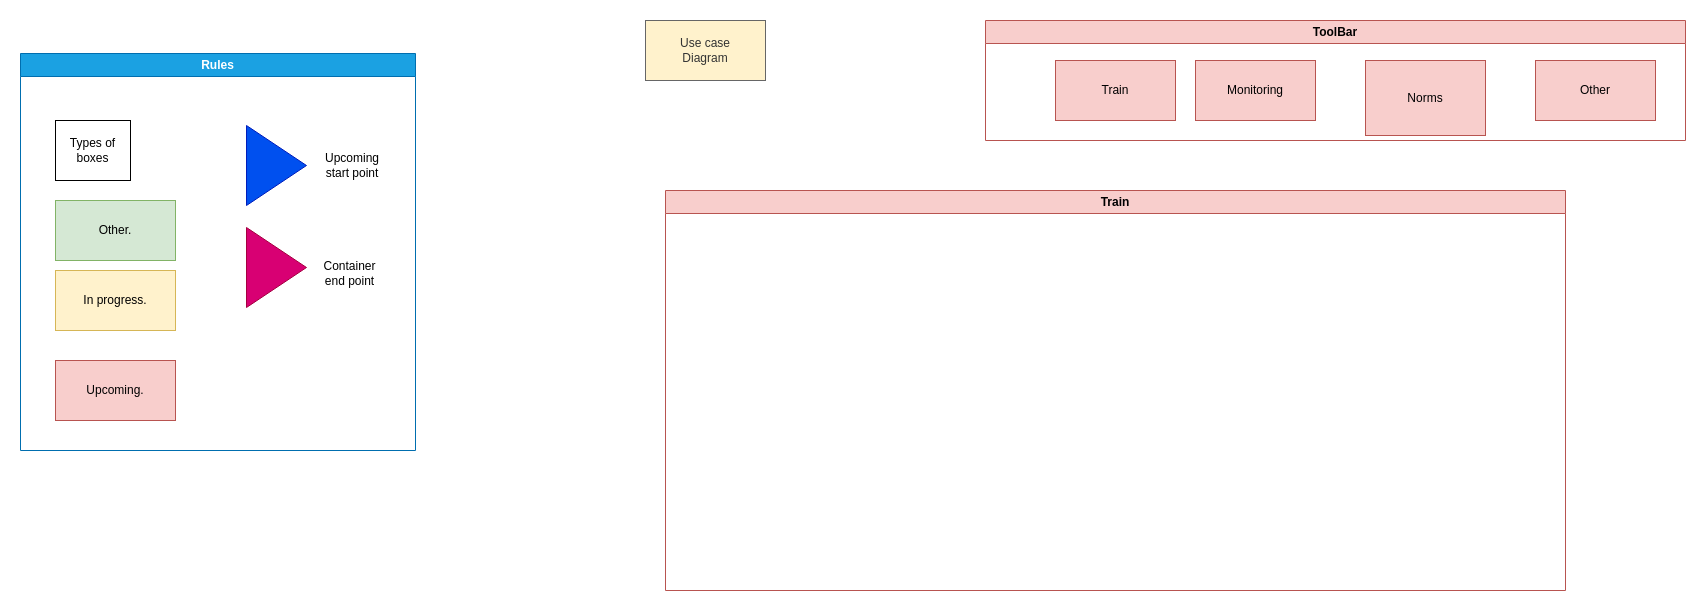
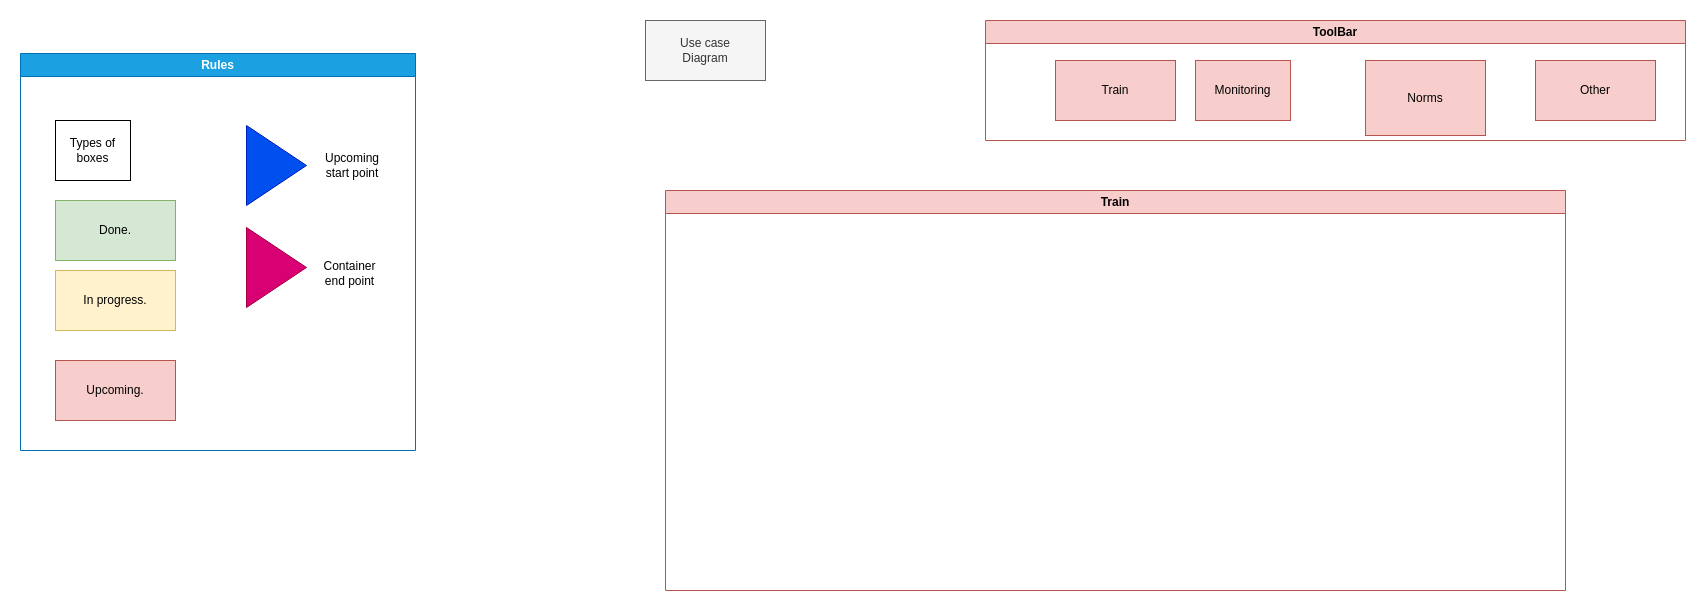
(706, 51) -> (706, 51)
(1256, 91) -> (1243, 91)
(116, 231) -> (116, 231)
